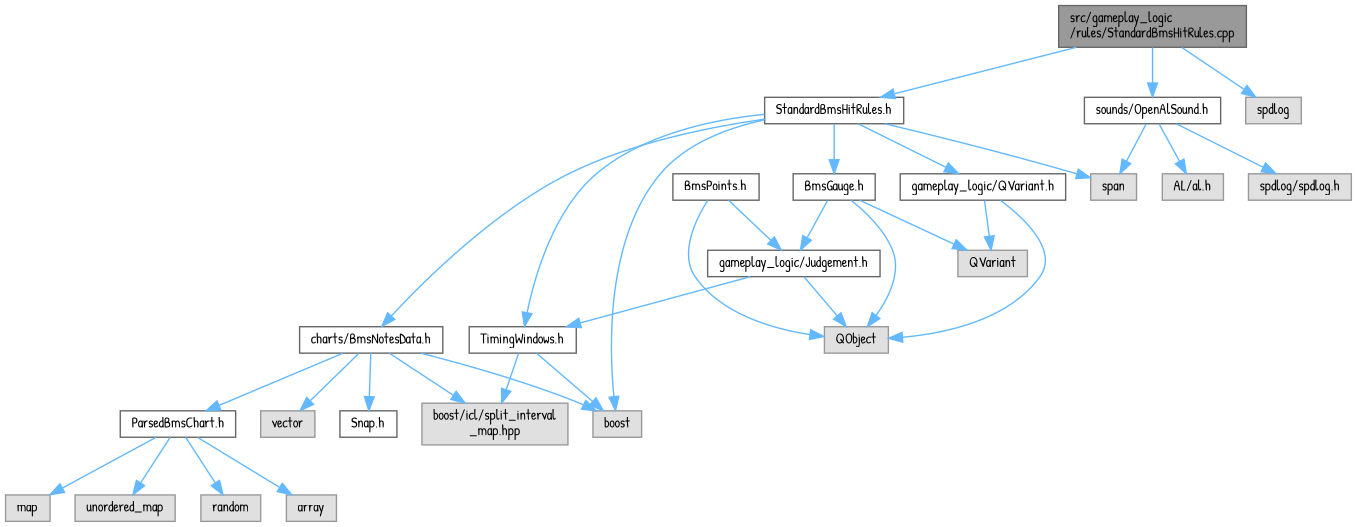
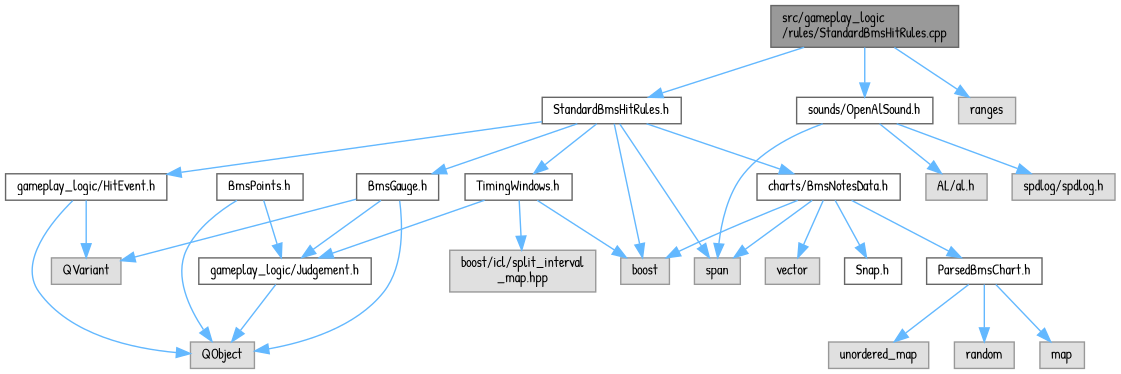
(1273, 111) -> (987, 111)
(983, 187) -> (86, 187)
(665, 300) -> (412, 225)
(421, 374) -> (779, 225)
(311, 508) -> none
